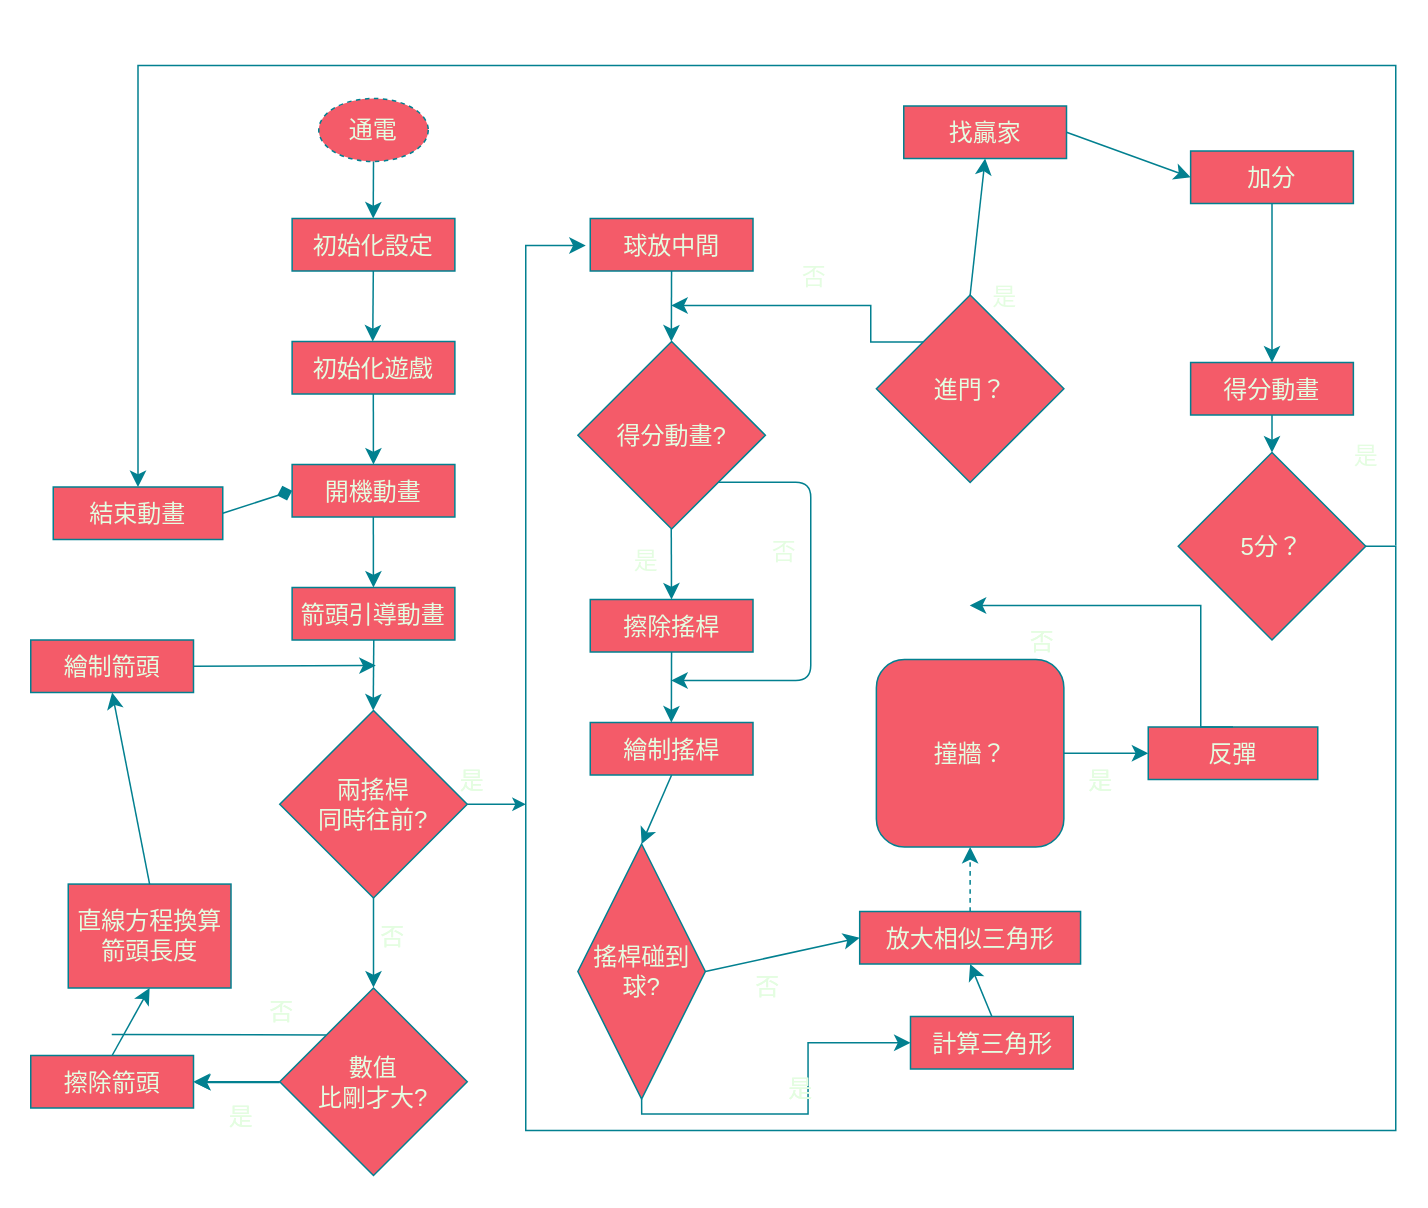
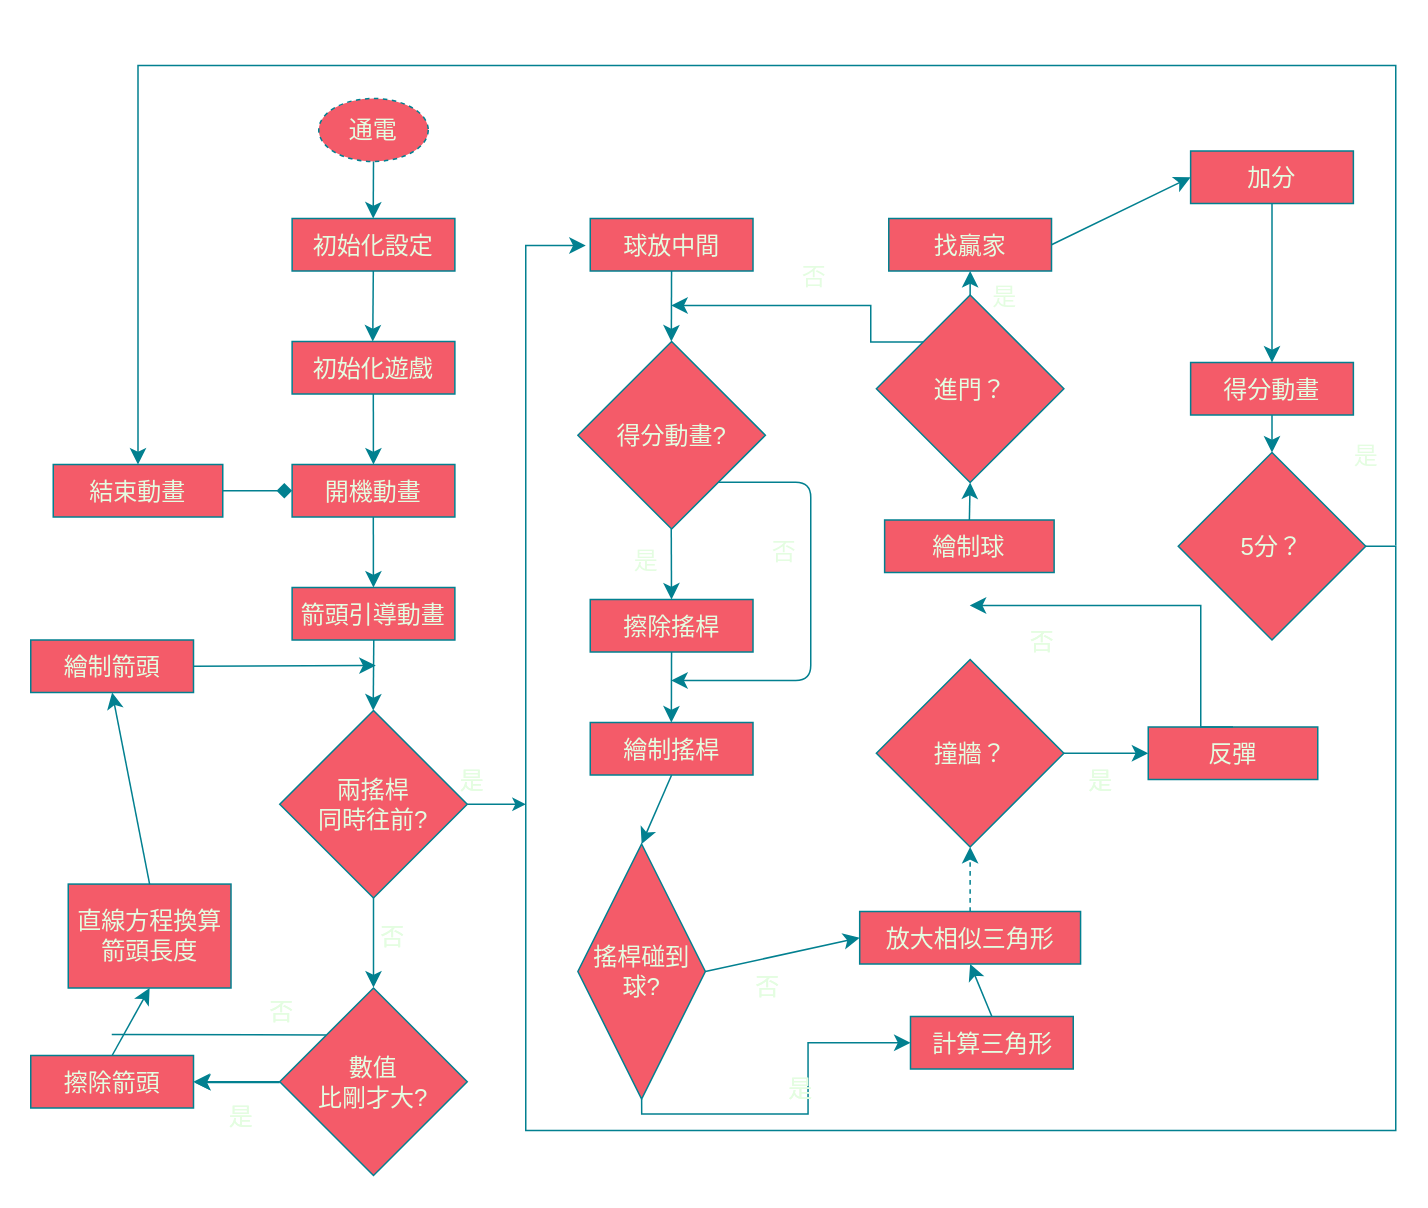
(985, 132) -> (970, 245)
none -> (970, 507)
(138, 513) -> (138, 491)
none -> (969, 546)
(970, 753) -> (970, 753)
